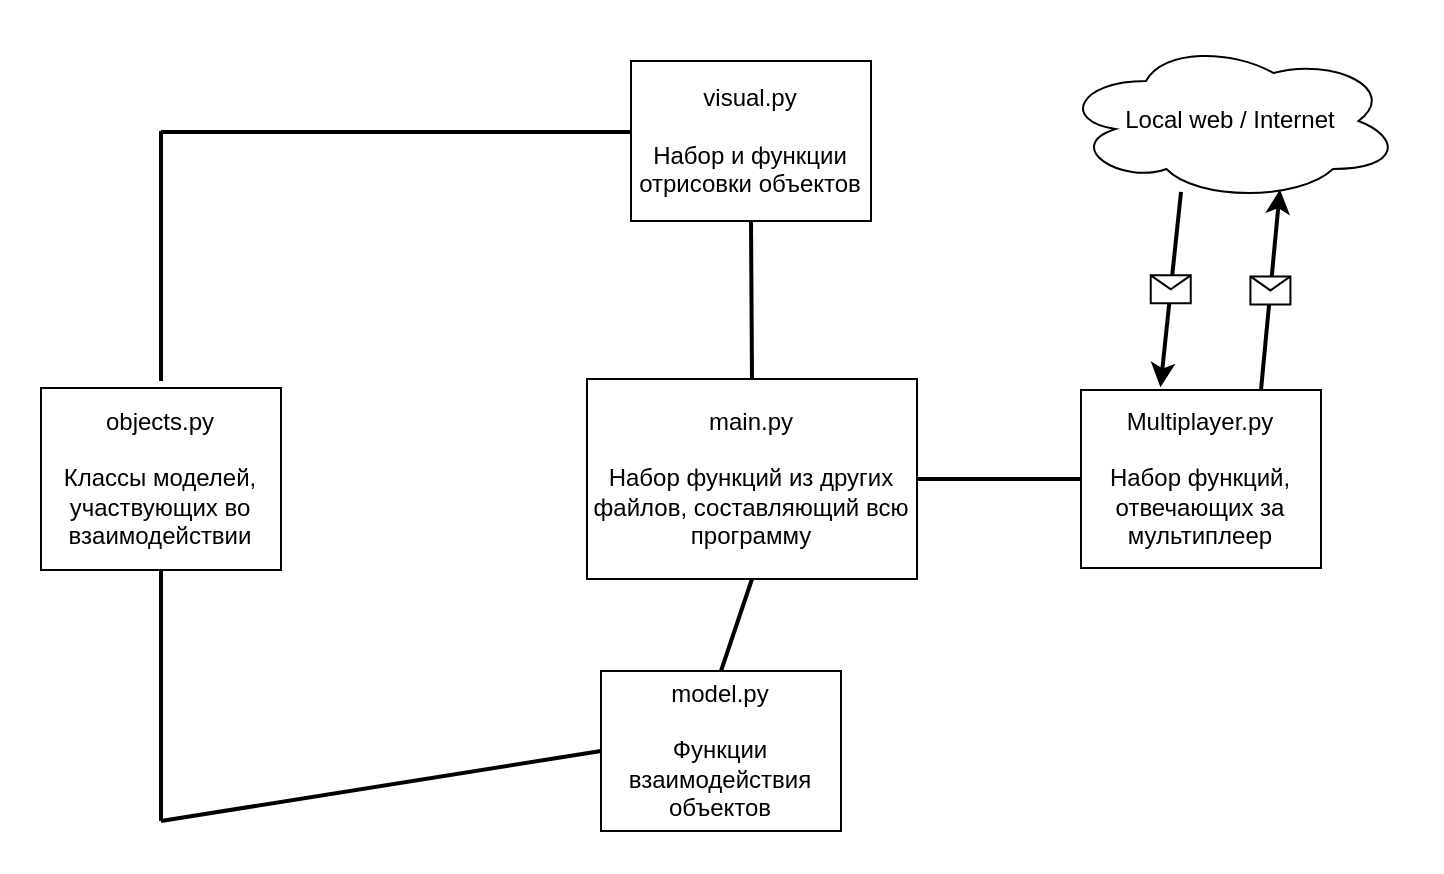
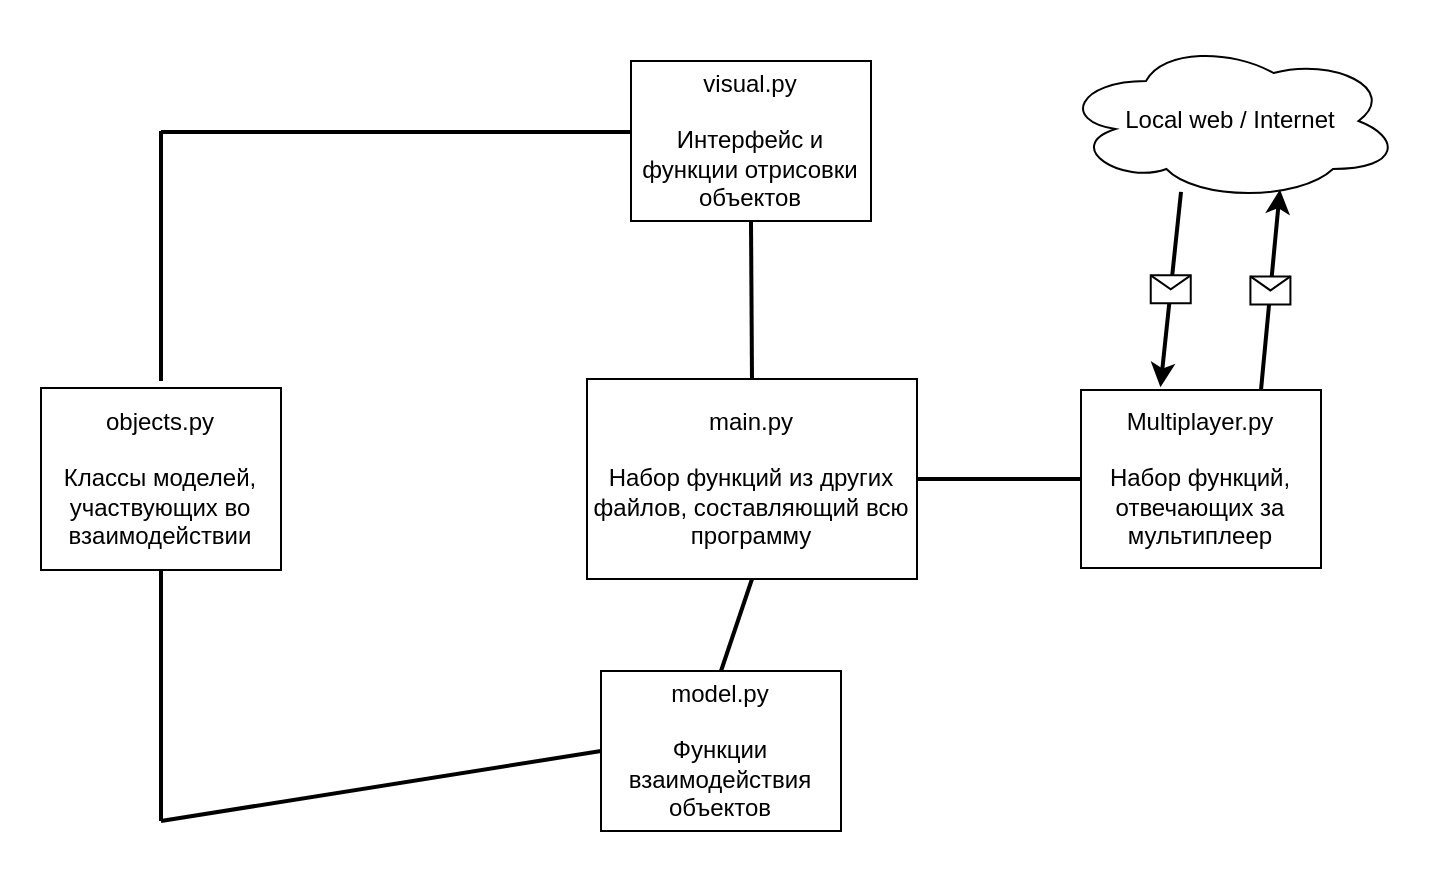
(751, 141) -> (751, 141)
